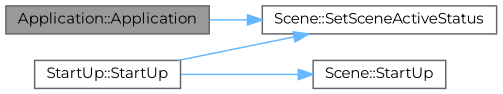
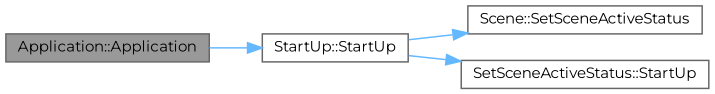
(228, 20) -> (228, 48)
(379, 74) -> (585, 74)
